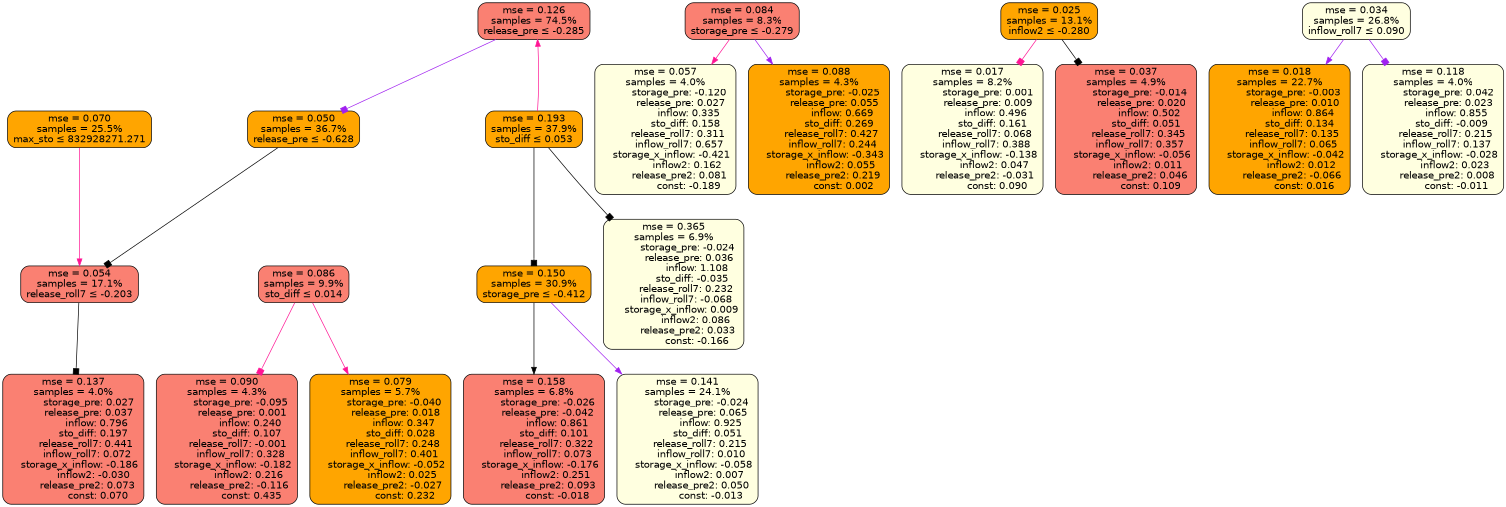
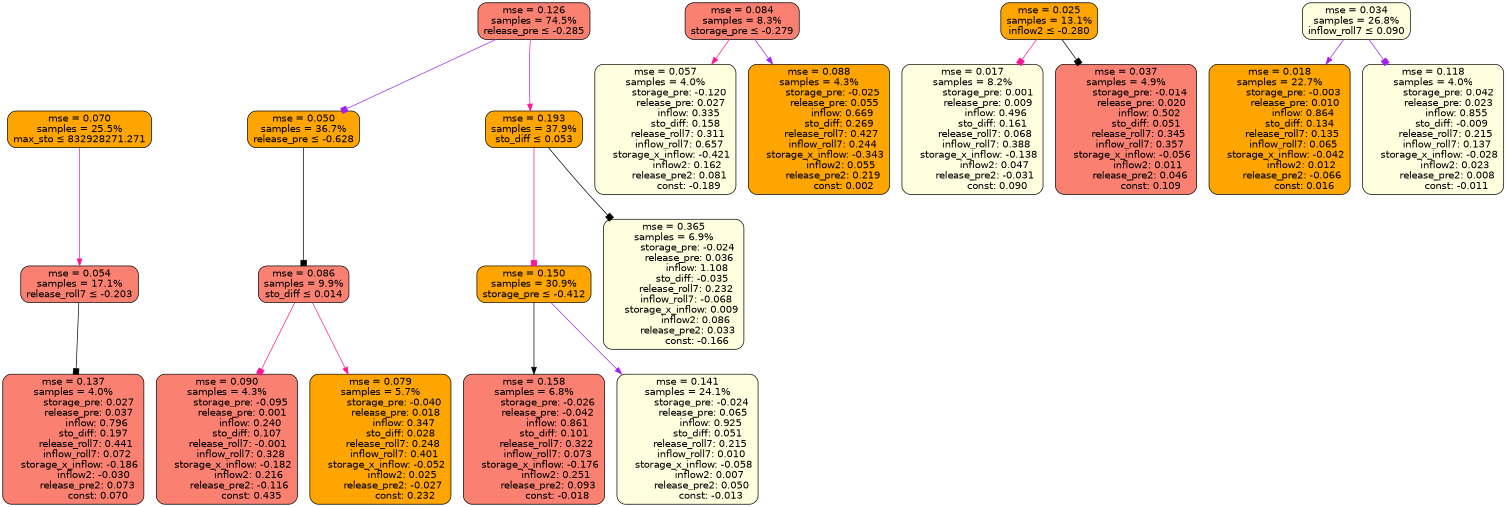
(539, 79) -> (529, 72)
(534, 203) -> (534, 203)
(195, 205) -> (304, 203)
